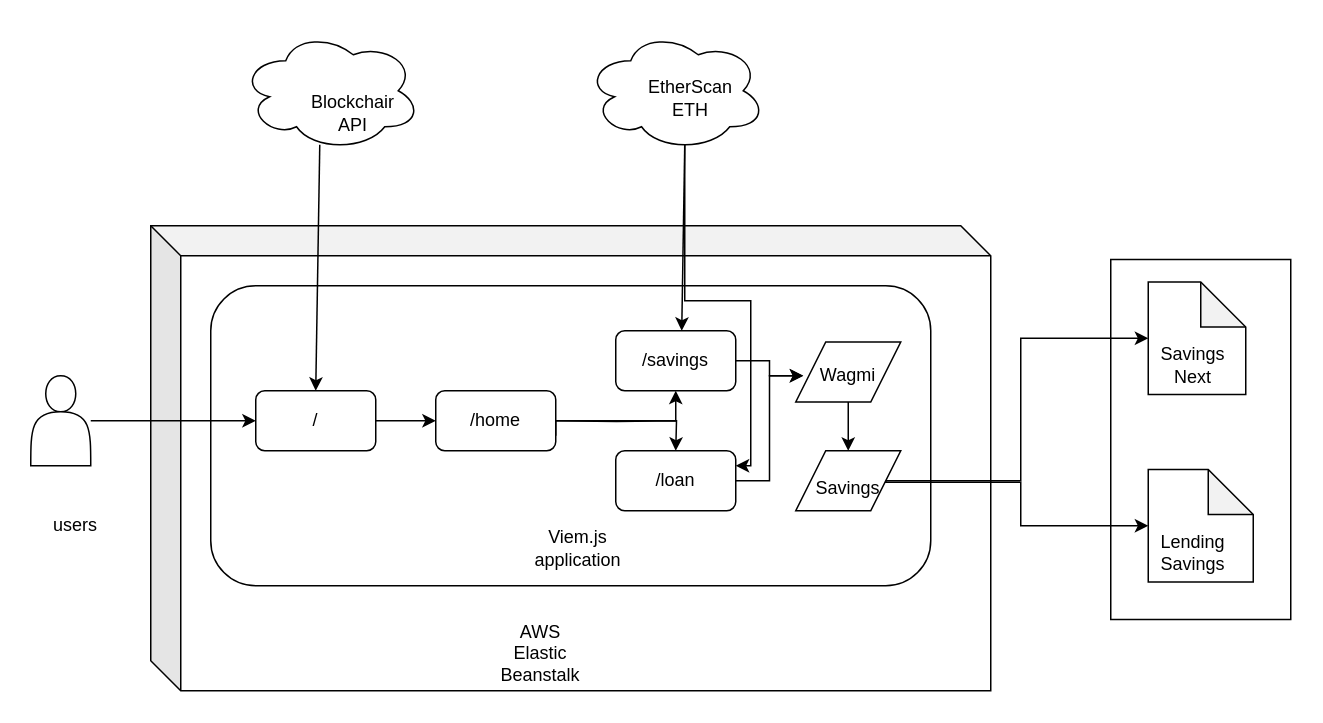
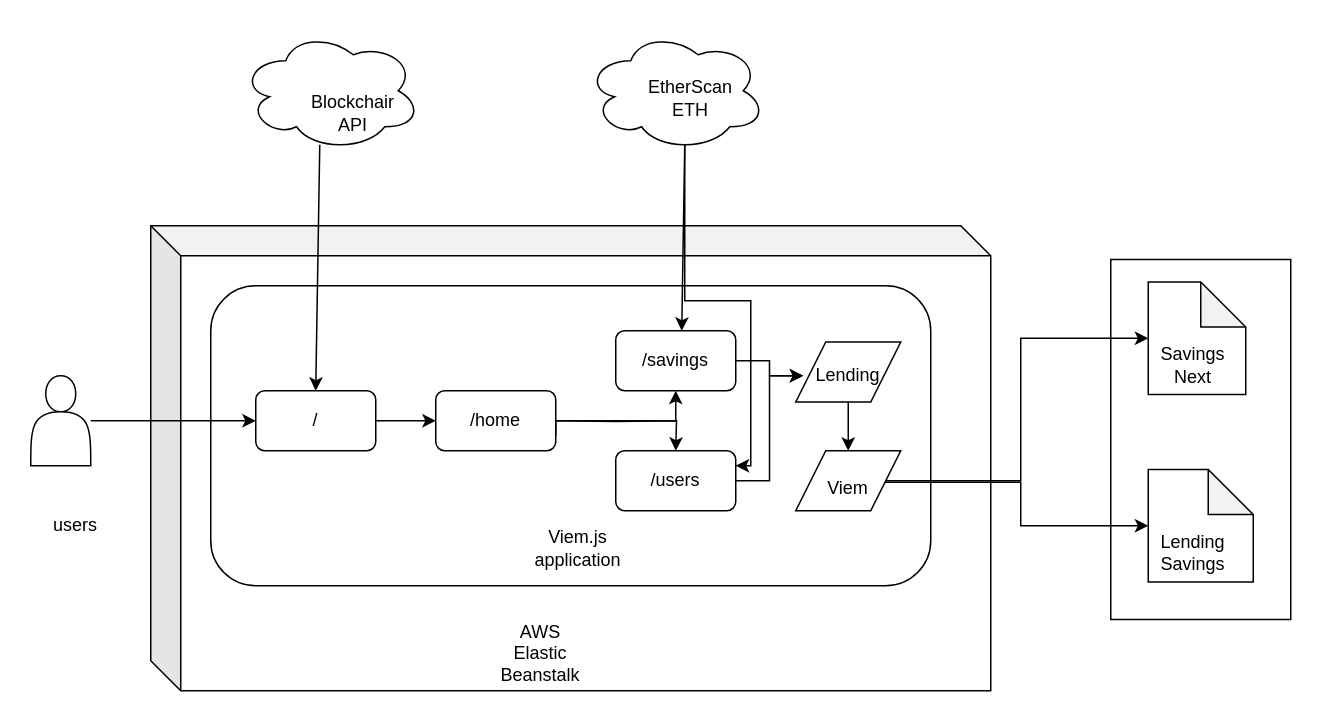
(848, 376) -> (848, 376)
(676, 481) -> (676, 481)
(848, 488) -> (848, 488)
